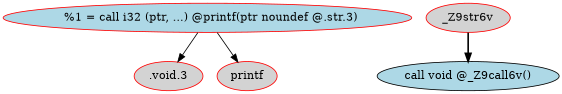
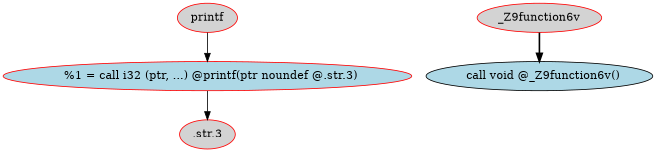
(468, 18) -> (539, 18)
(225, 44) -> (207, 43)
(169, 76) -> (207, 134)
(468, 76) -> (539, 76)
